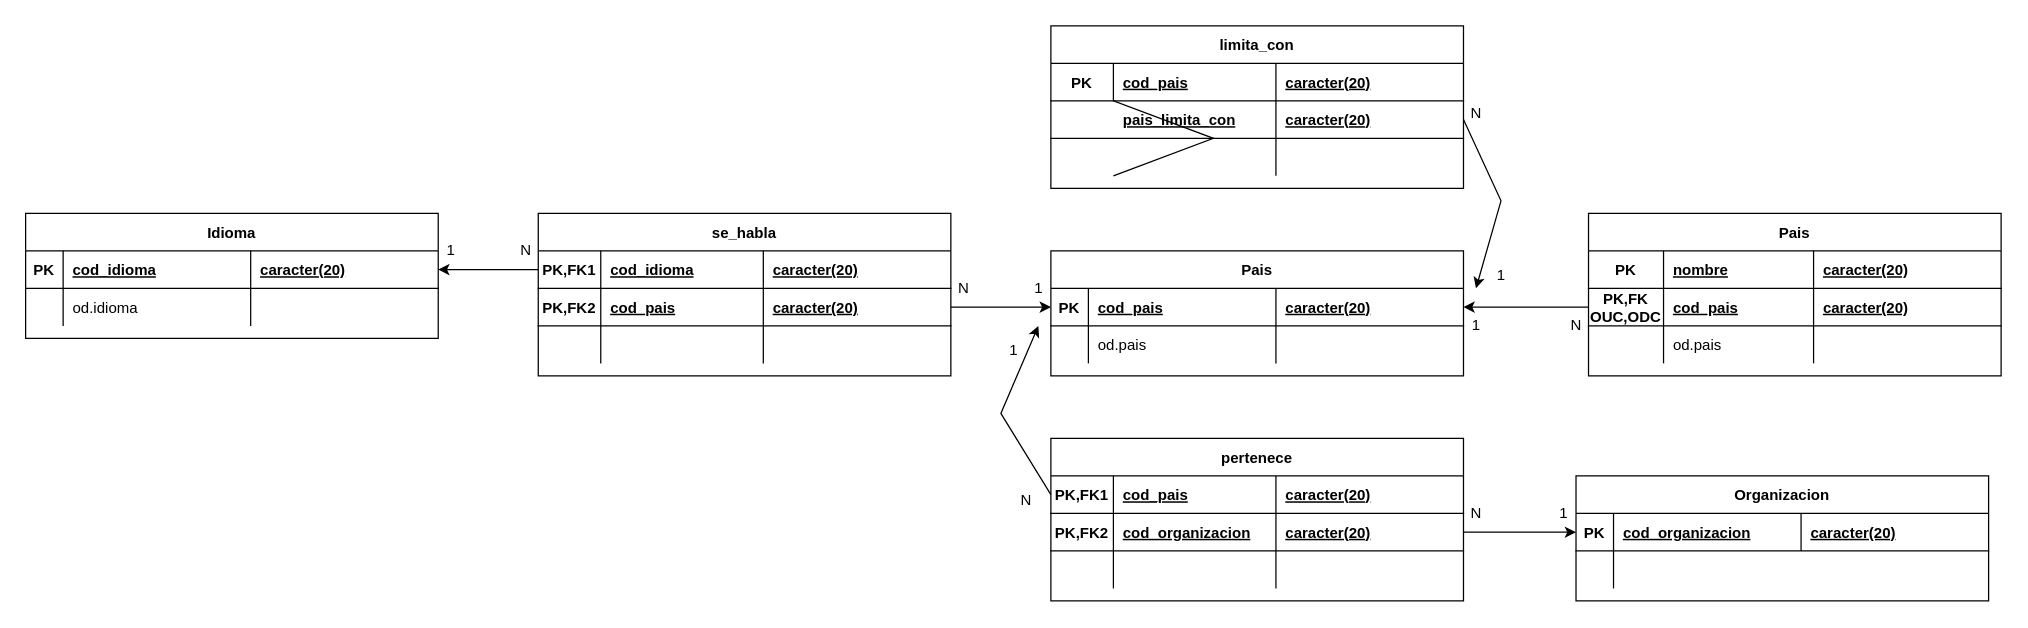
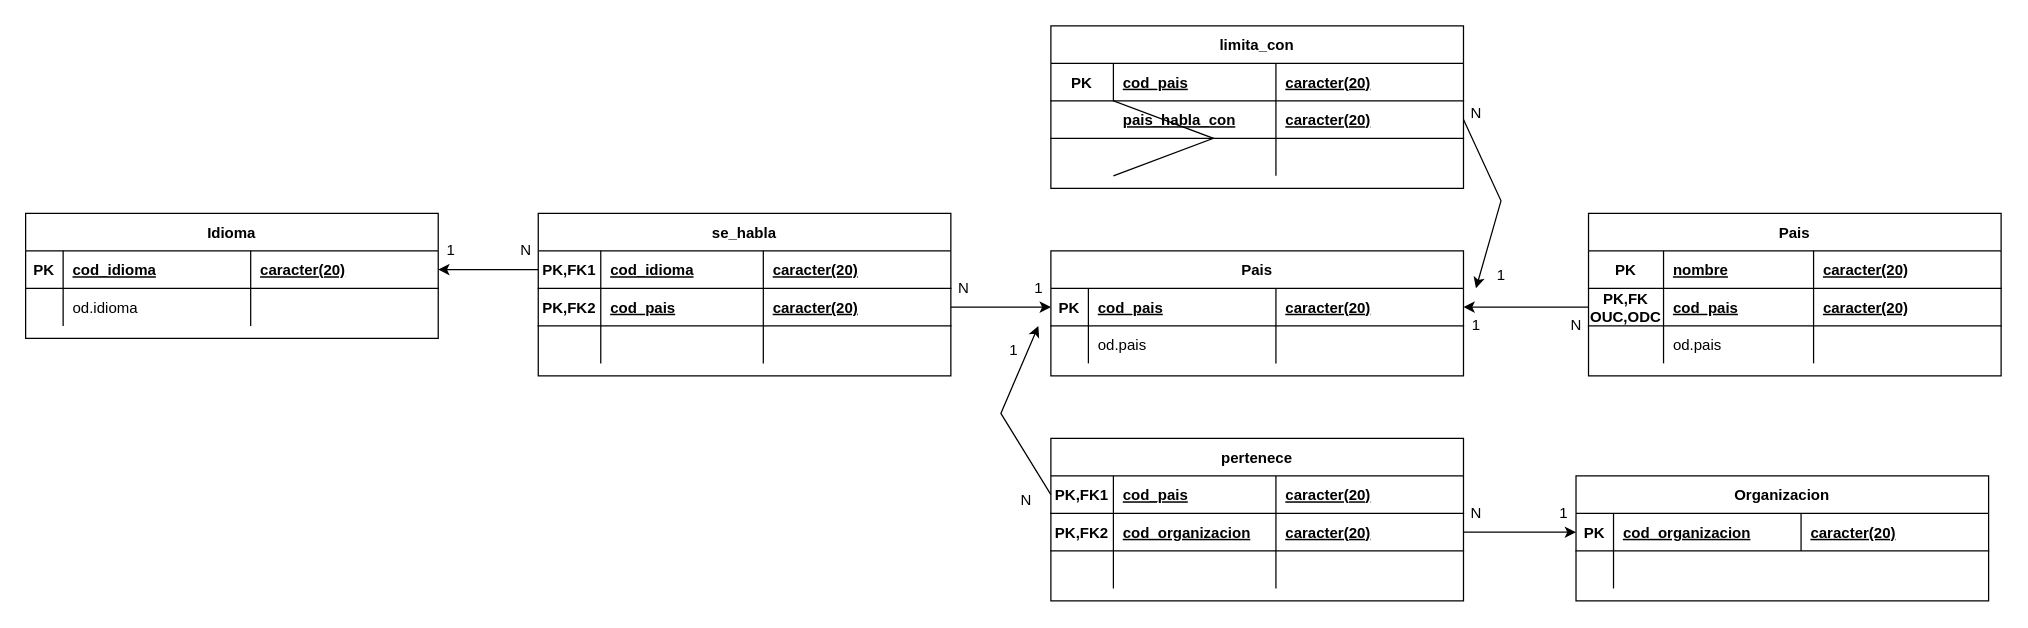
(1178, 120) -> (1177, 120)
